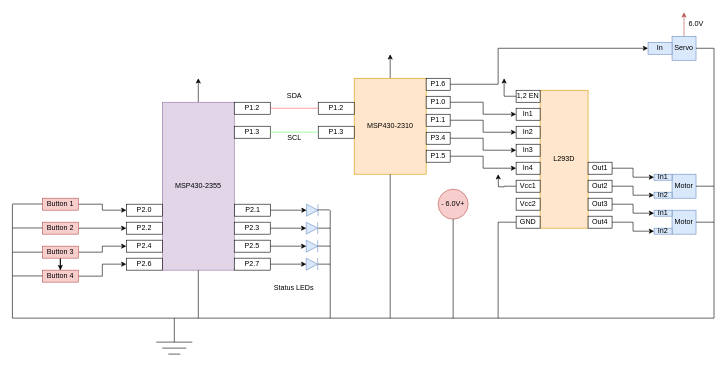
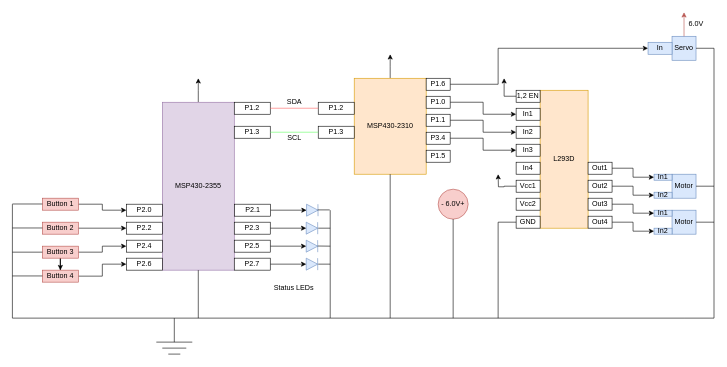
(294, 96) -> (294, 102)
(482, 156) -> none
